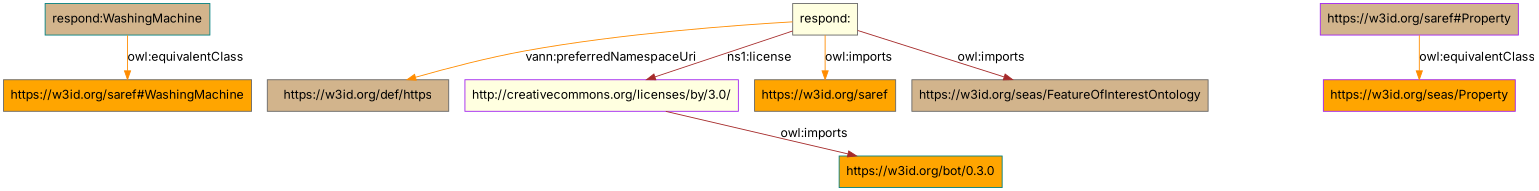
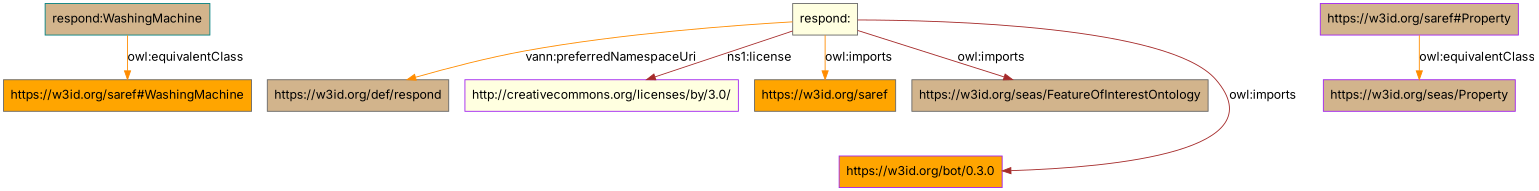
(358, 96) -> (358, 96)
(1419, 96) -> (1419, 96)
(757, 133) -> (1174, 56)
(921, 172) -> (921, 172)
